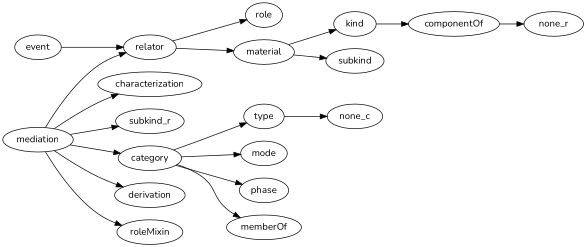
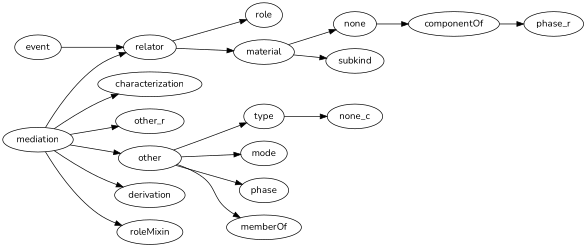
(355, 24) -> (355, 24)
(554, 24) -> (554, 24)
(150, 121) -> (150, 121)
(150, 158) -> (150, 158)
